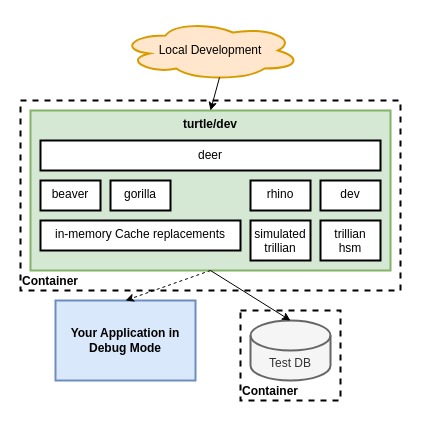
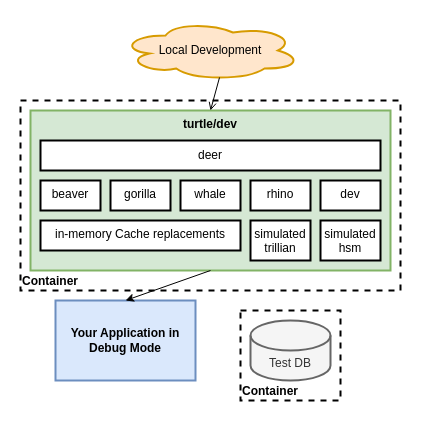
(213, 102) -> (212, 104)
none -> (211, 196)
(351, 242) -> (351, 242)
(170, 285) -> (170, 285)
(248, 294) -> none
